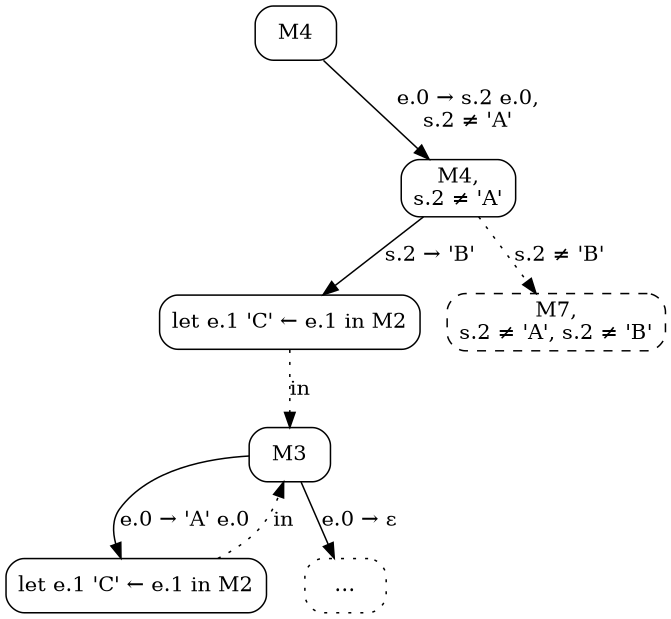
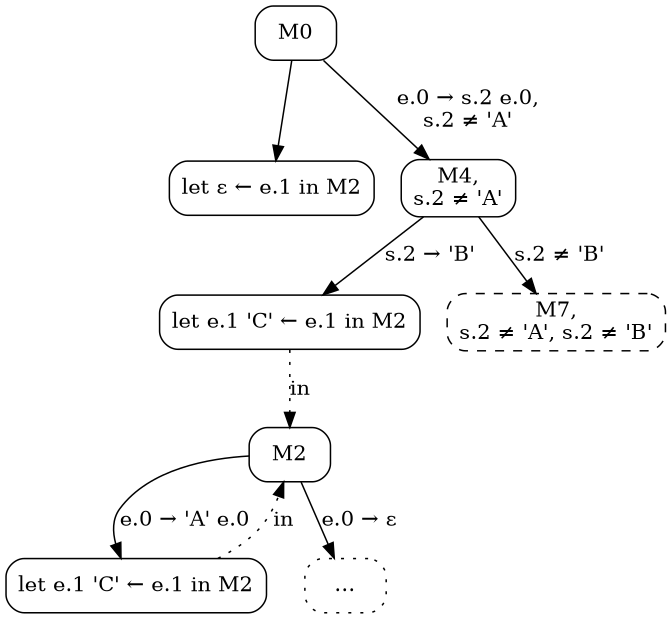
(296, 33) -> (296, 33)
none -> (272, 188)
(503, 249) -> (503, 249)
(290, 455) -> (290, 455)
